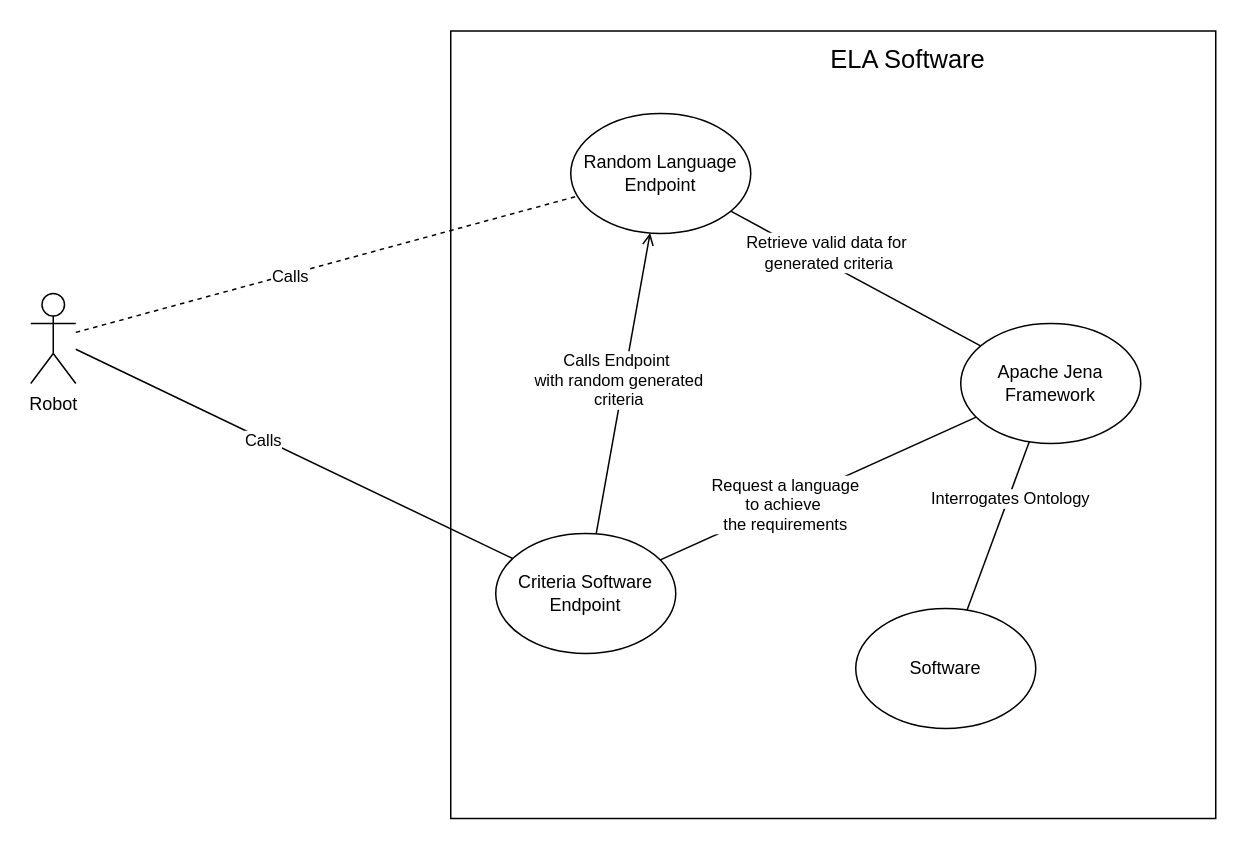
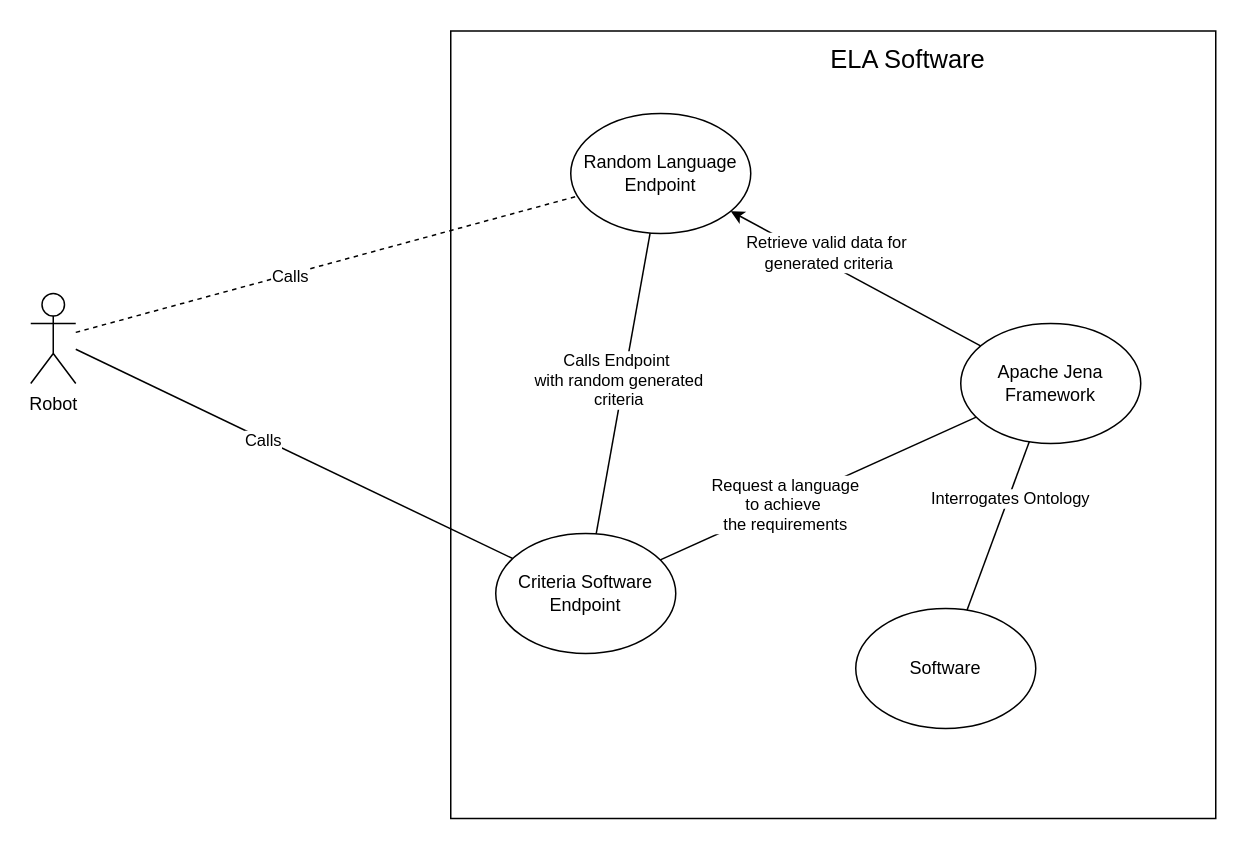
(736, 214) -> (740, 216)
(649, 239) -> (649, 238)
